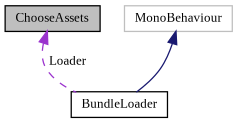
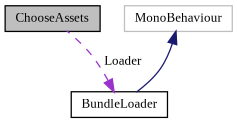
(50, 74) -> (90, 53)
